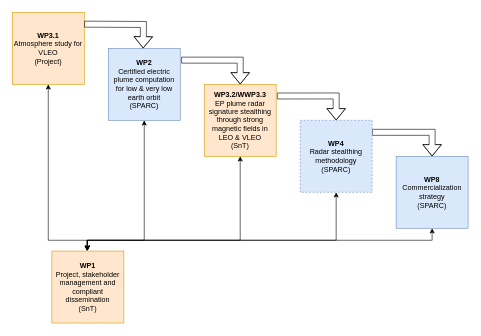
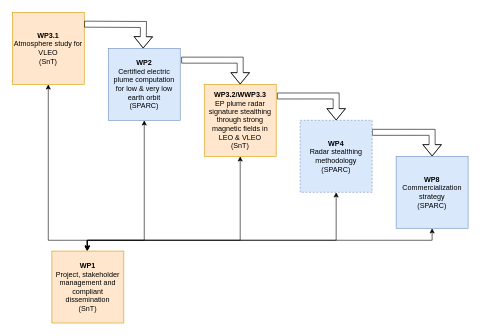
(48, 48) -> (48, 48)
